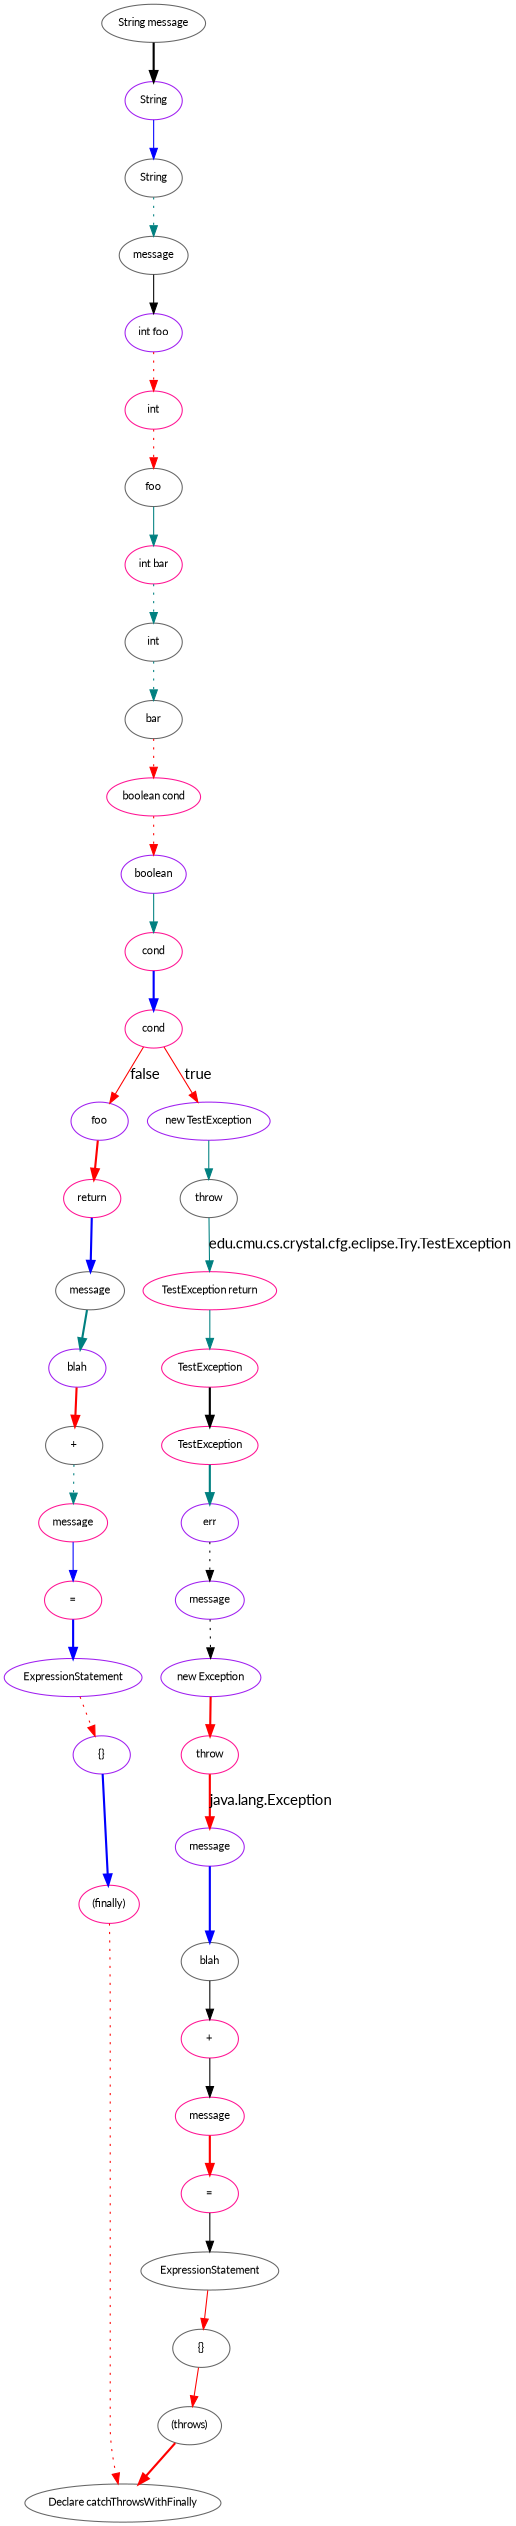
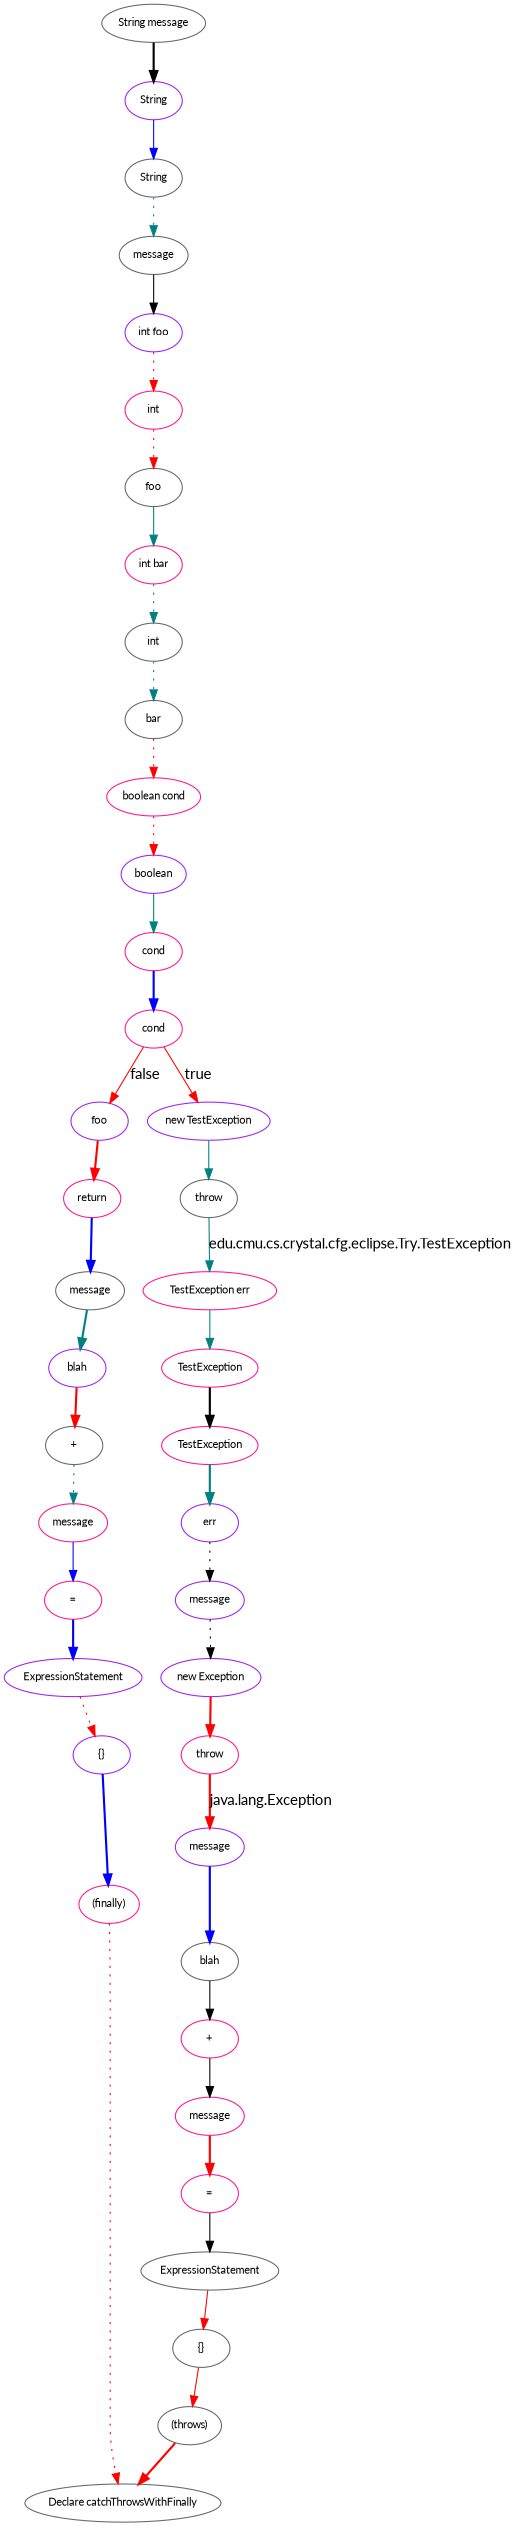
(210, 1291) -> (210, 1291)
